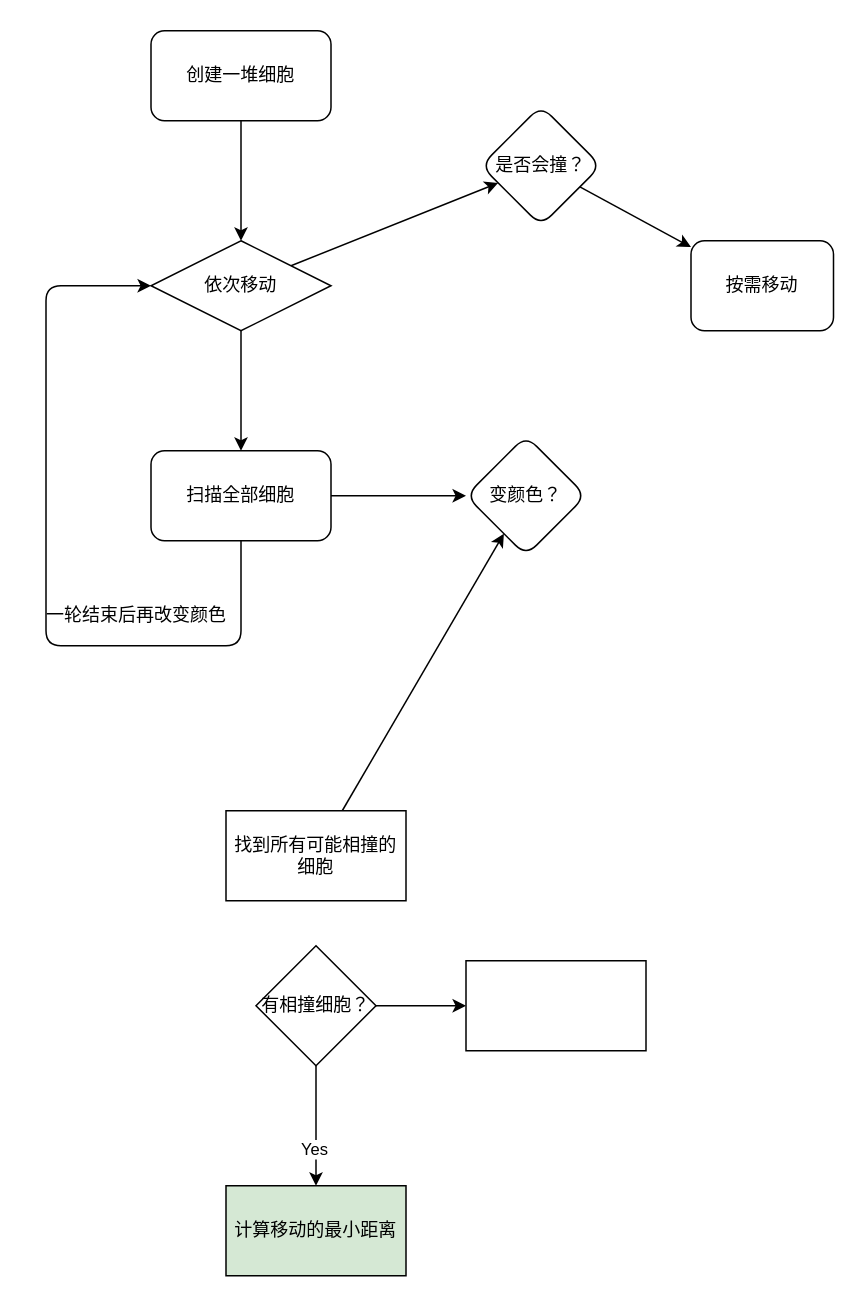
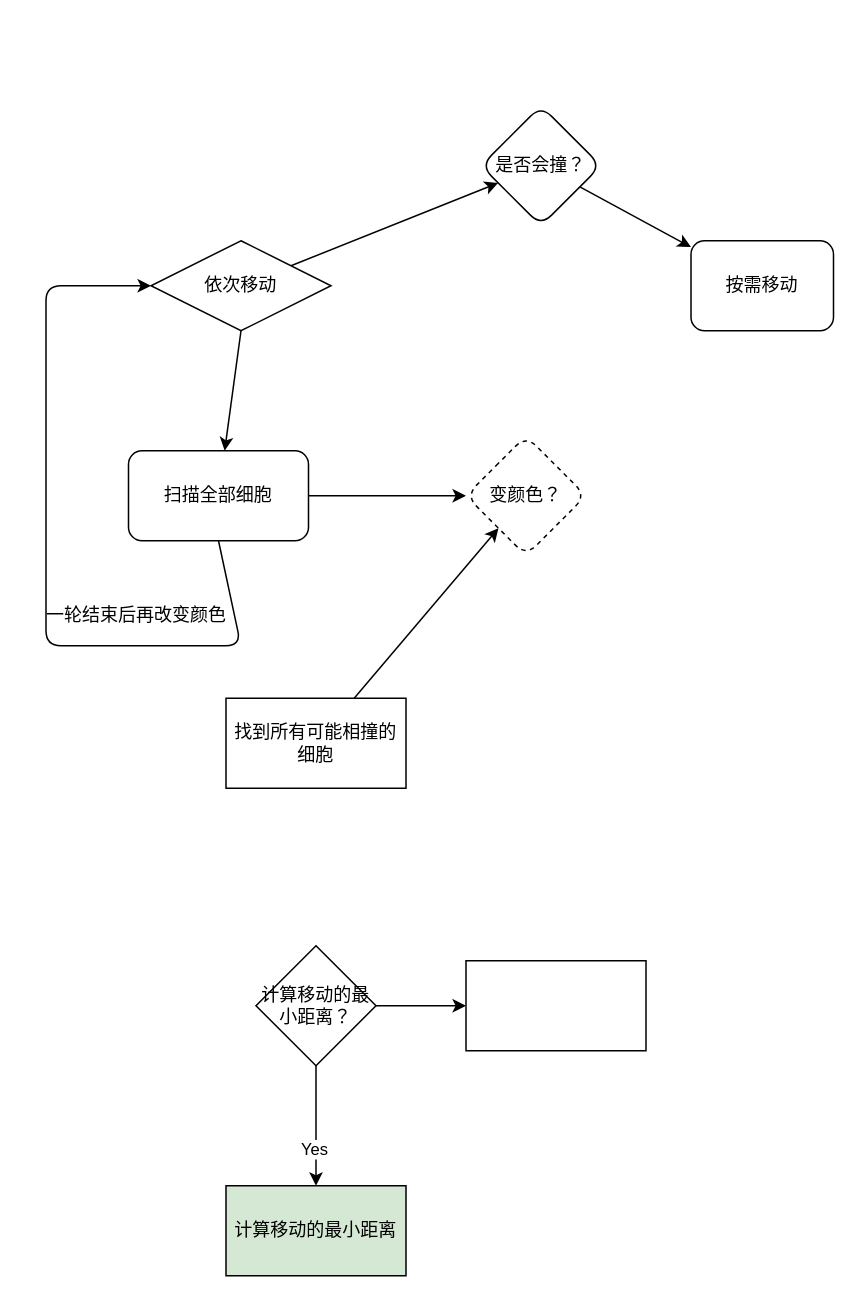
(241, 76) -> none
(241, 176) -> none
(241, 496) -> (218, 496)
(526, 496) -> (526, 496)
(316, 856) -> (316, 743)
(316, 1006) -> (316, 1006)
